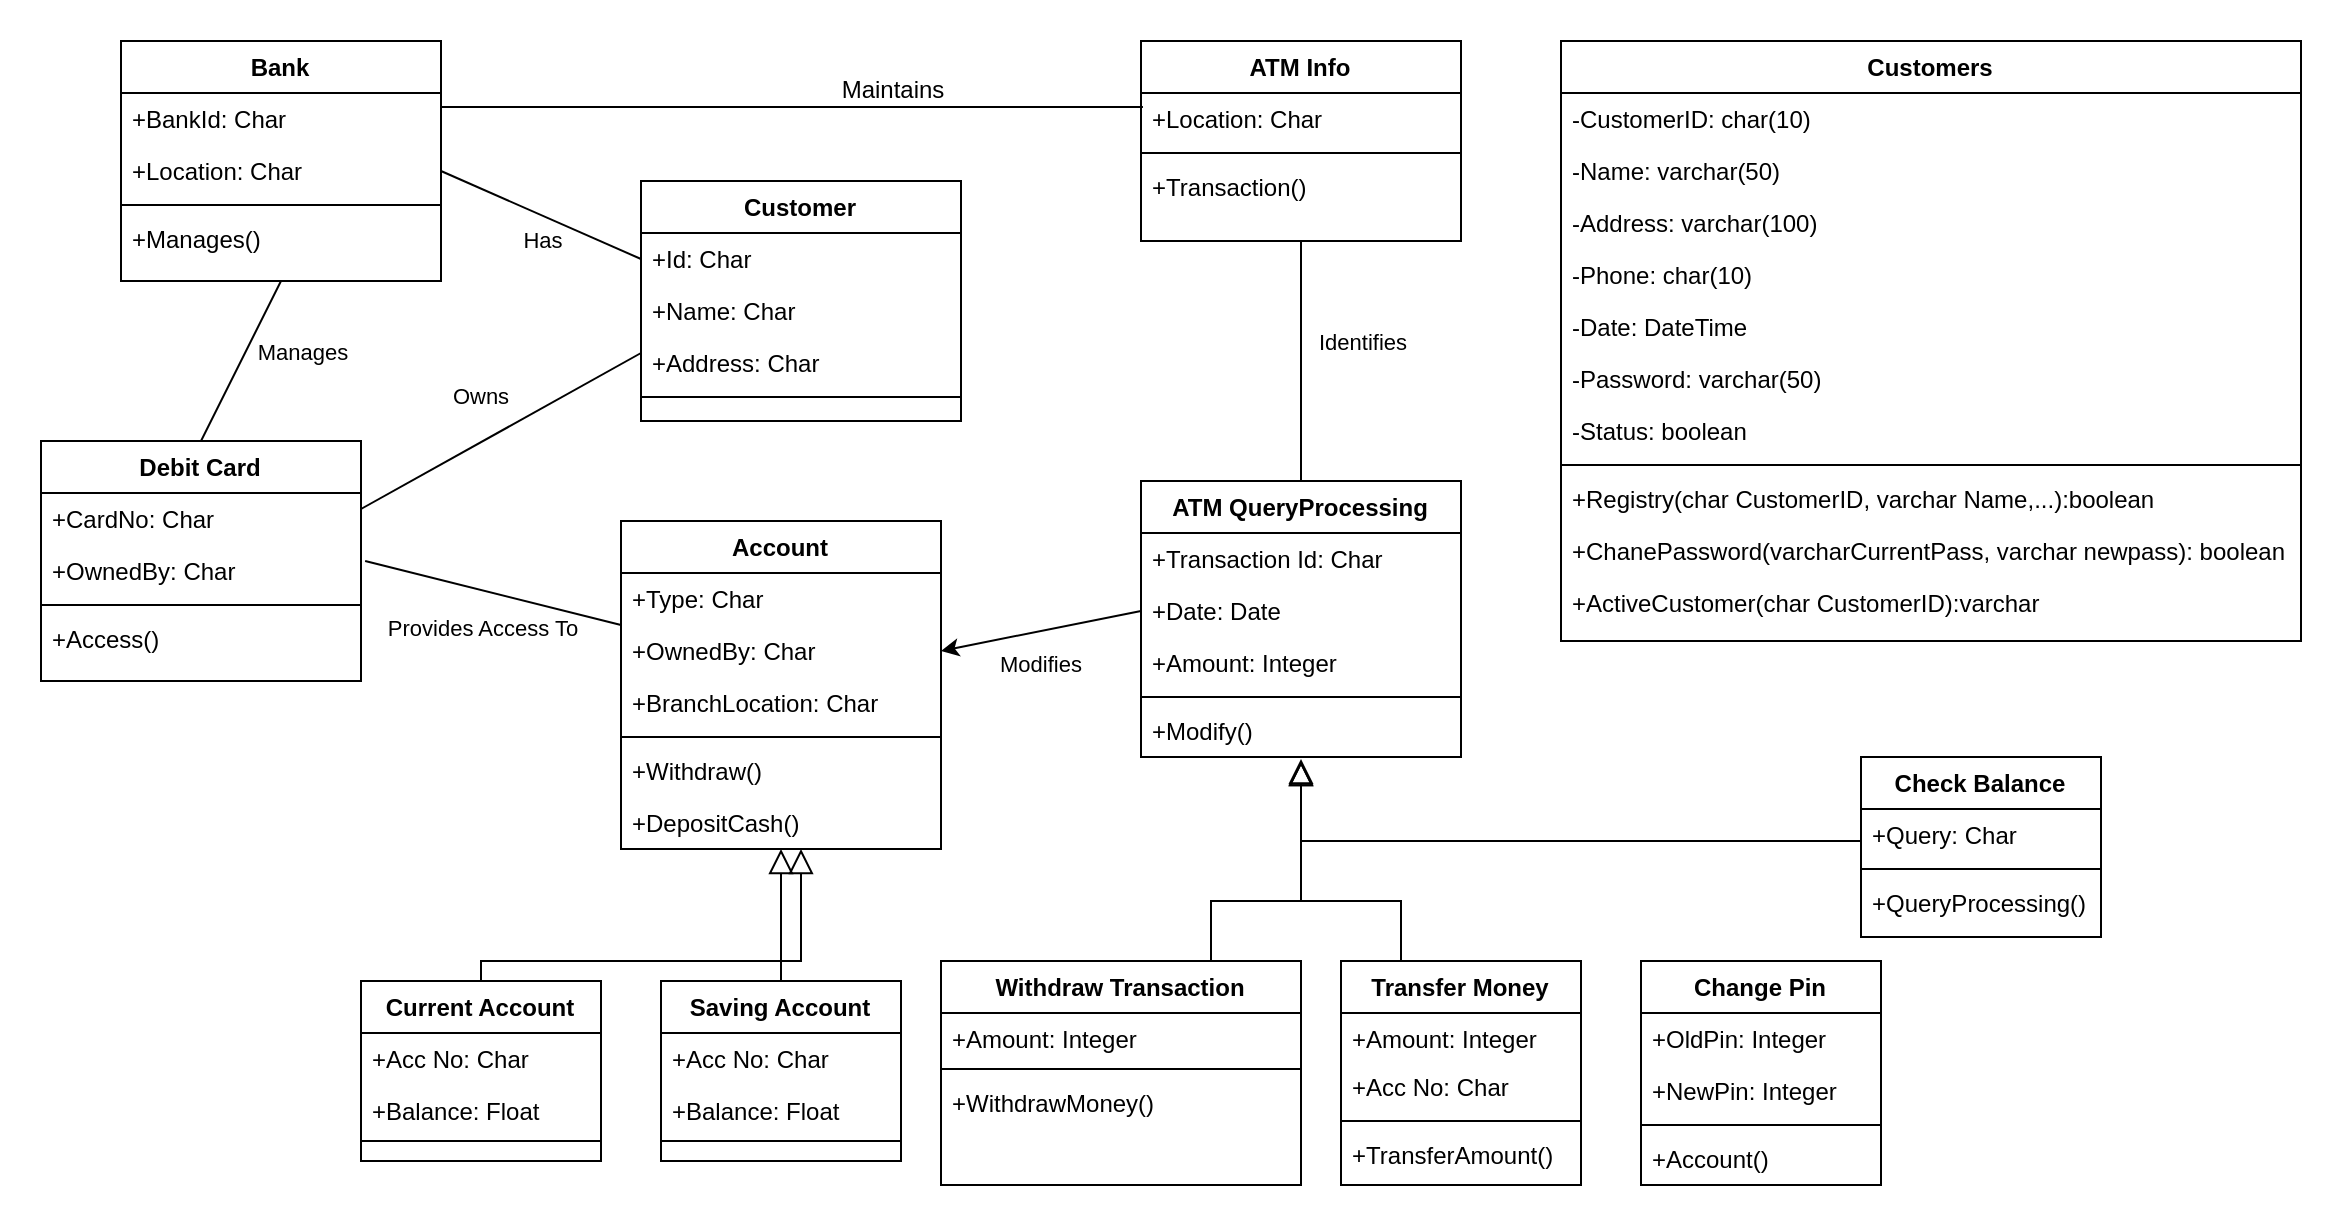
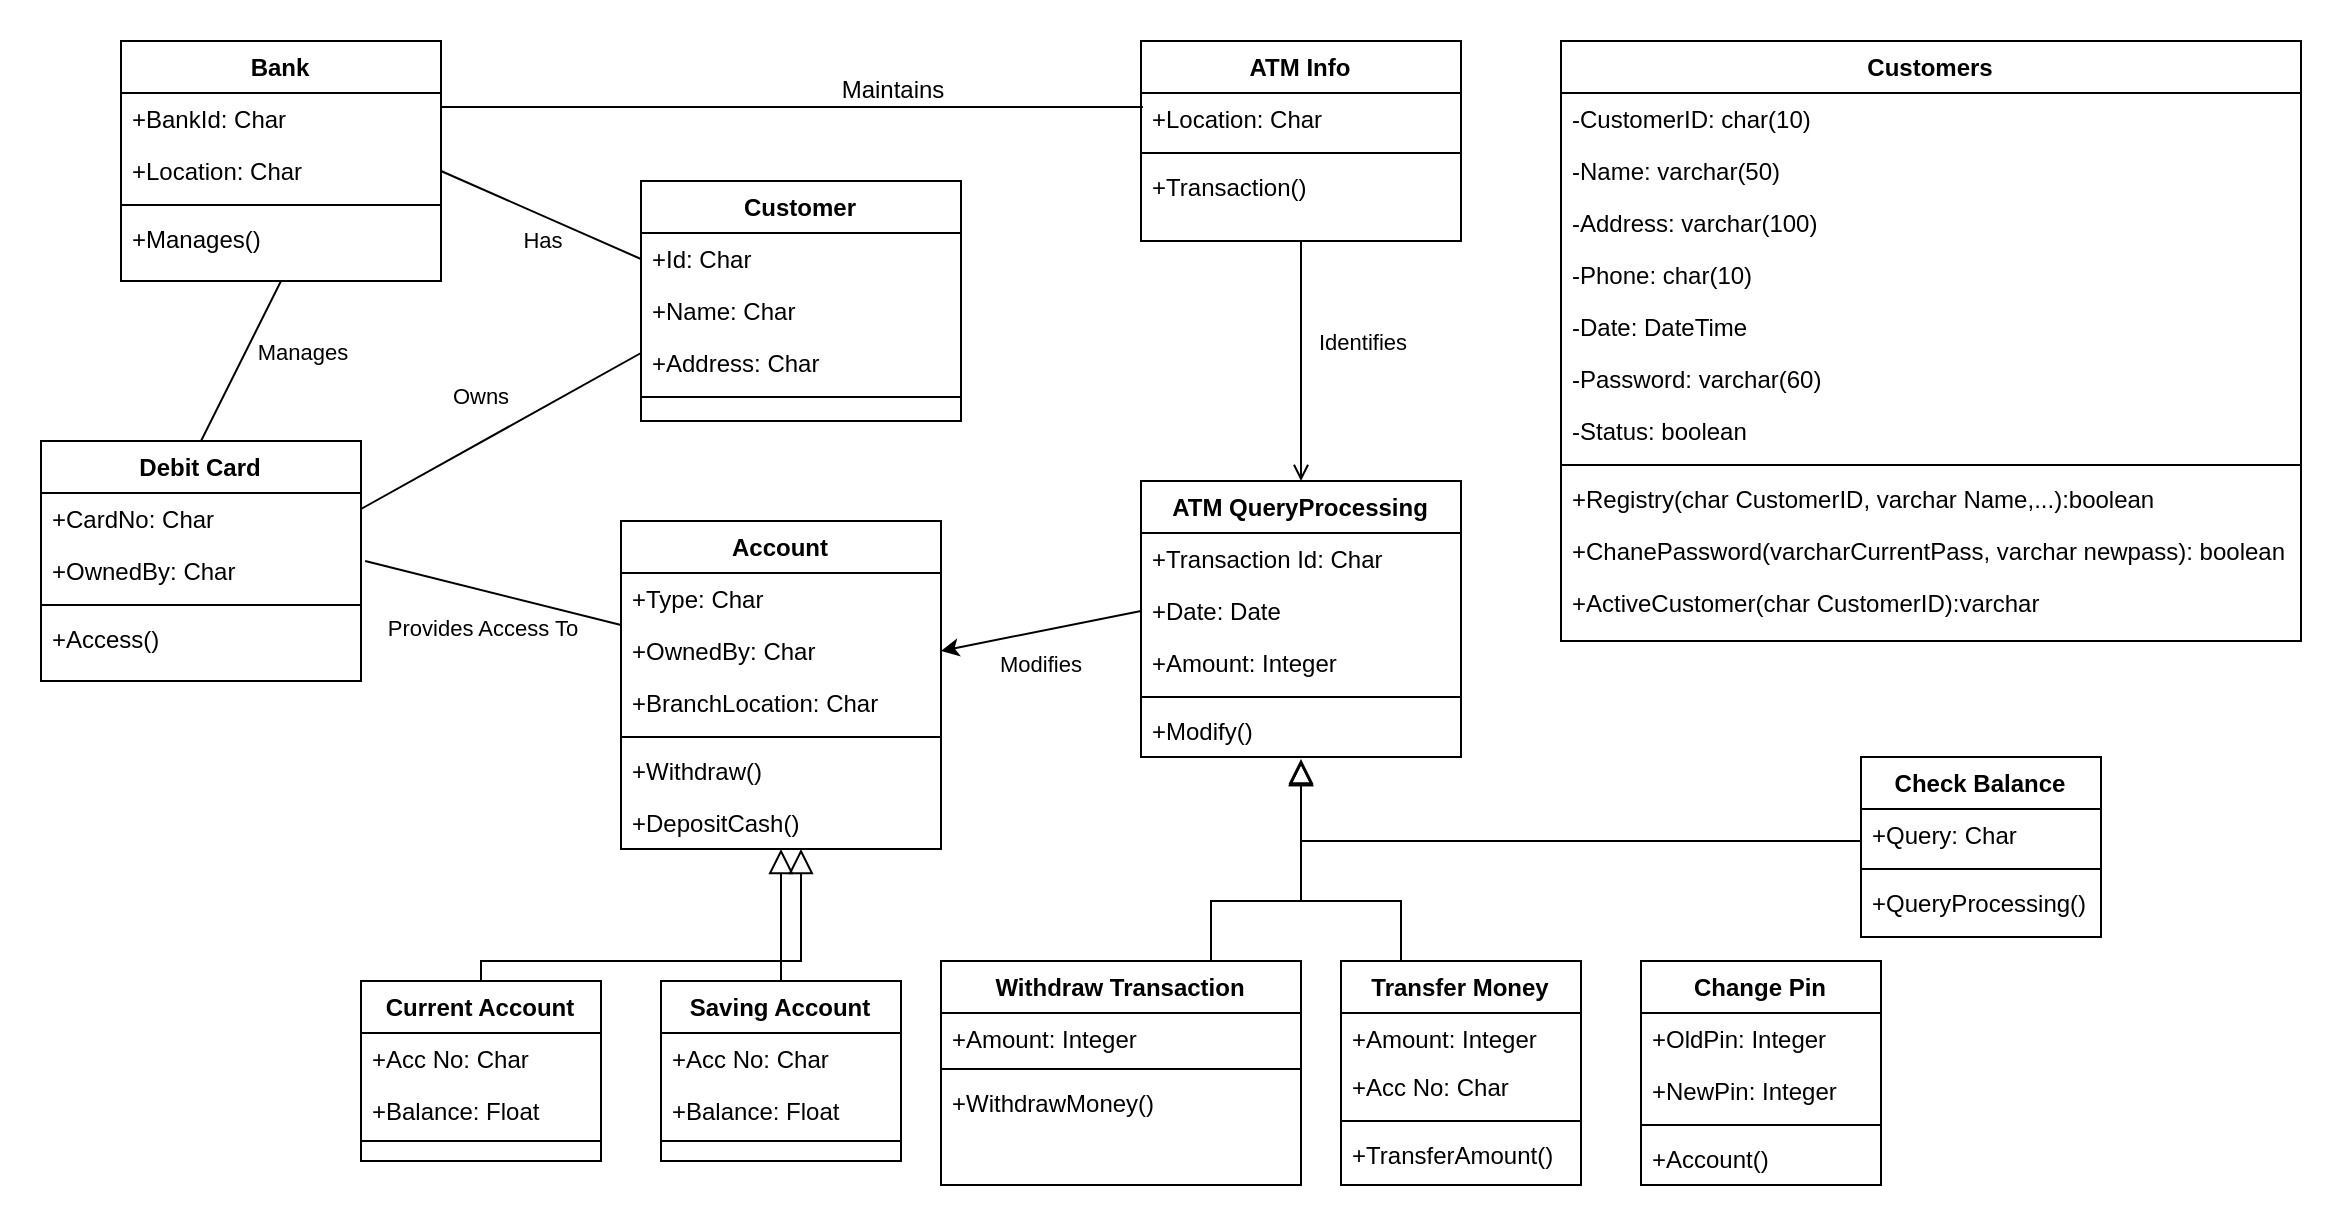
(1714, 380) -> (1714, 380)
(1301, 474) -> (1301, 473)
